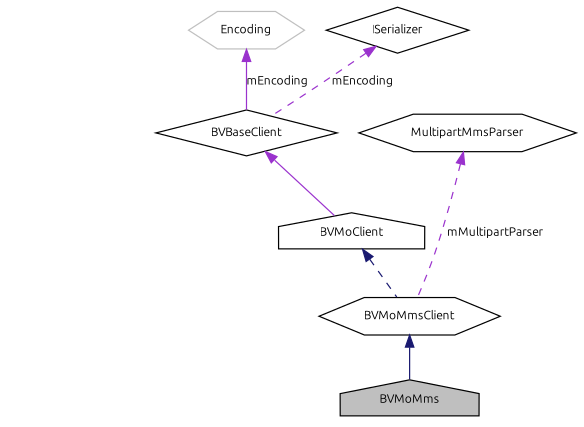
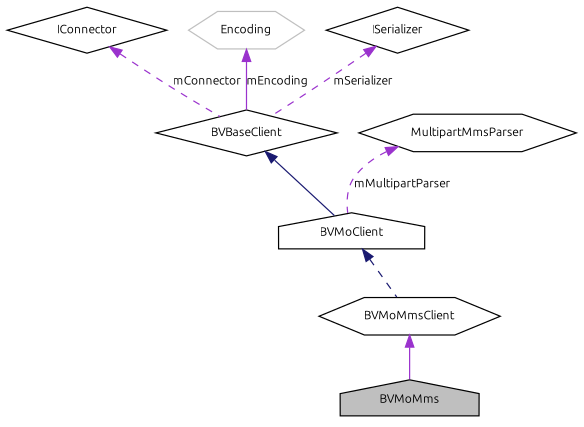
none -> (87, 30)
(363, 82) -> (363, 82)
(305, 188) -> (305, 188)
(442, 232) -> (356, 175)
(410, 363) -> (410, 363)
